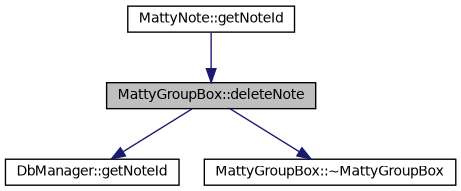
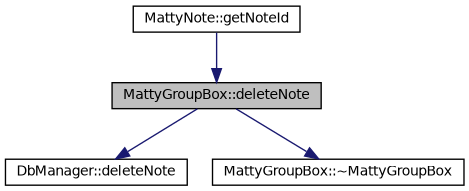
(92, 172) -> (96, 172)
